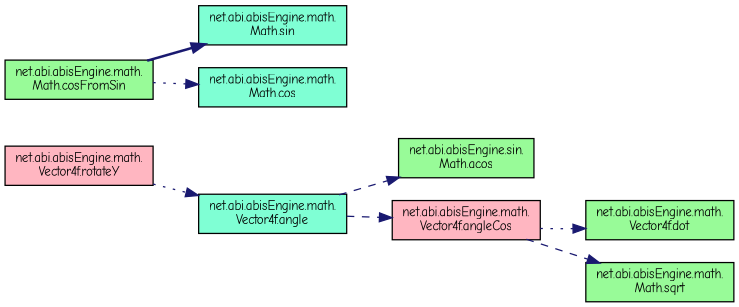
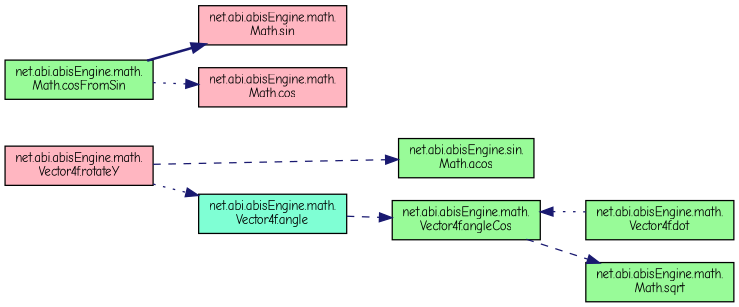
(273, 25) -> (273, 25)
(273, 87) -> (273, 87)
(363, 188) -> (269, 162)
(466, 220) -> (466, 220)
(557, 229) -> (569, 212)
